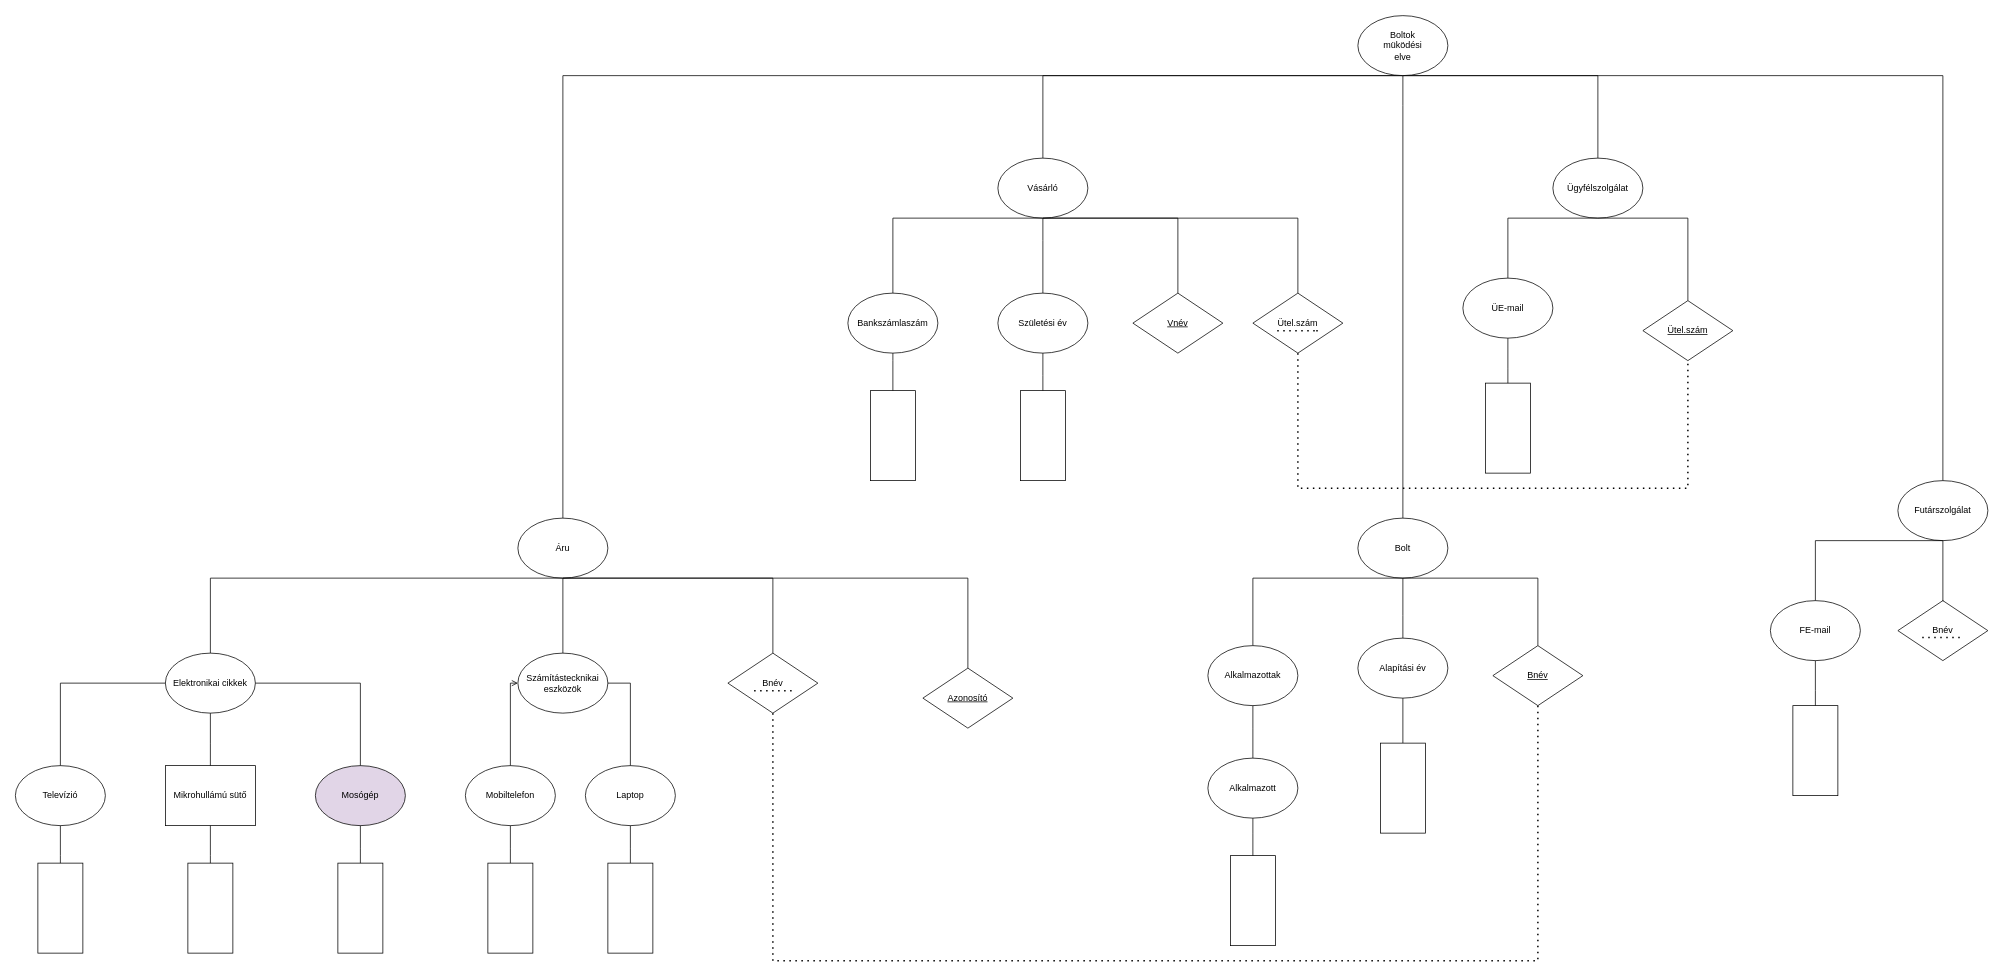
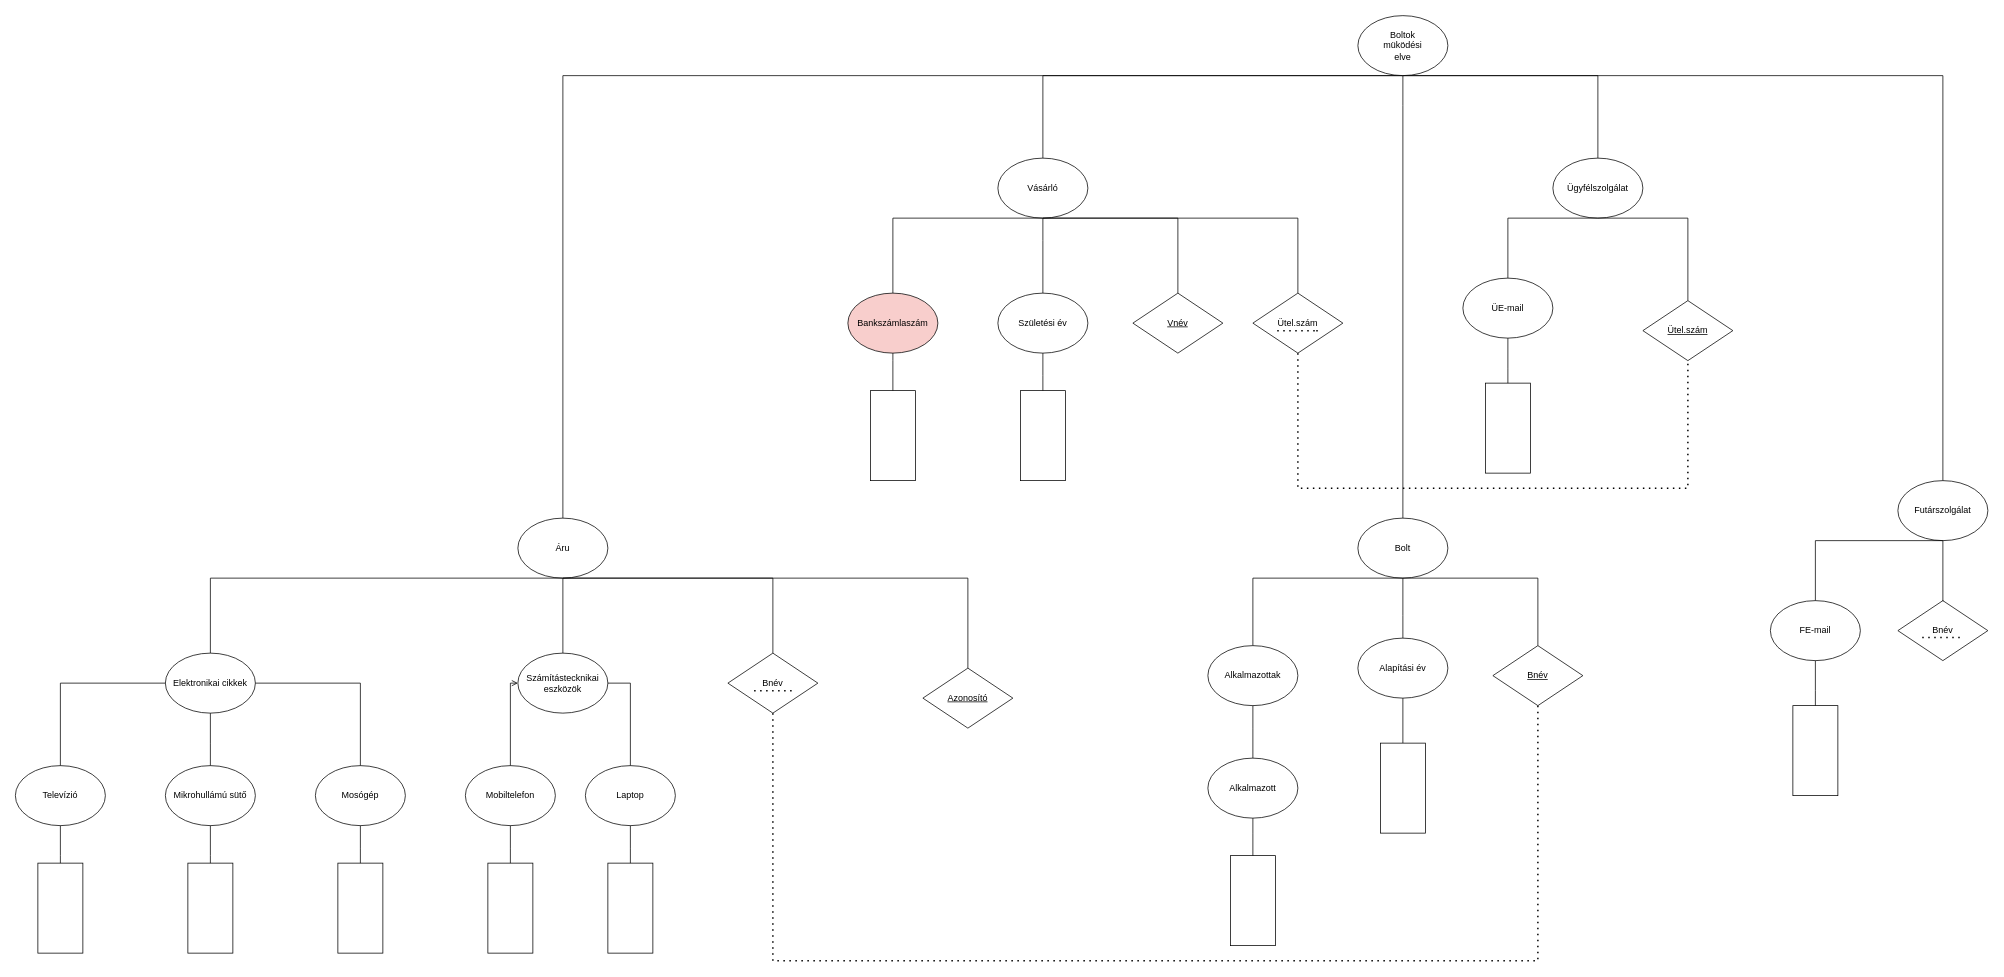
(893, 323) -> (893, 323)
(210, 795) -> (210, 795)
(360, 795) -> (360, 795)
